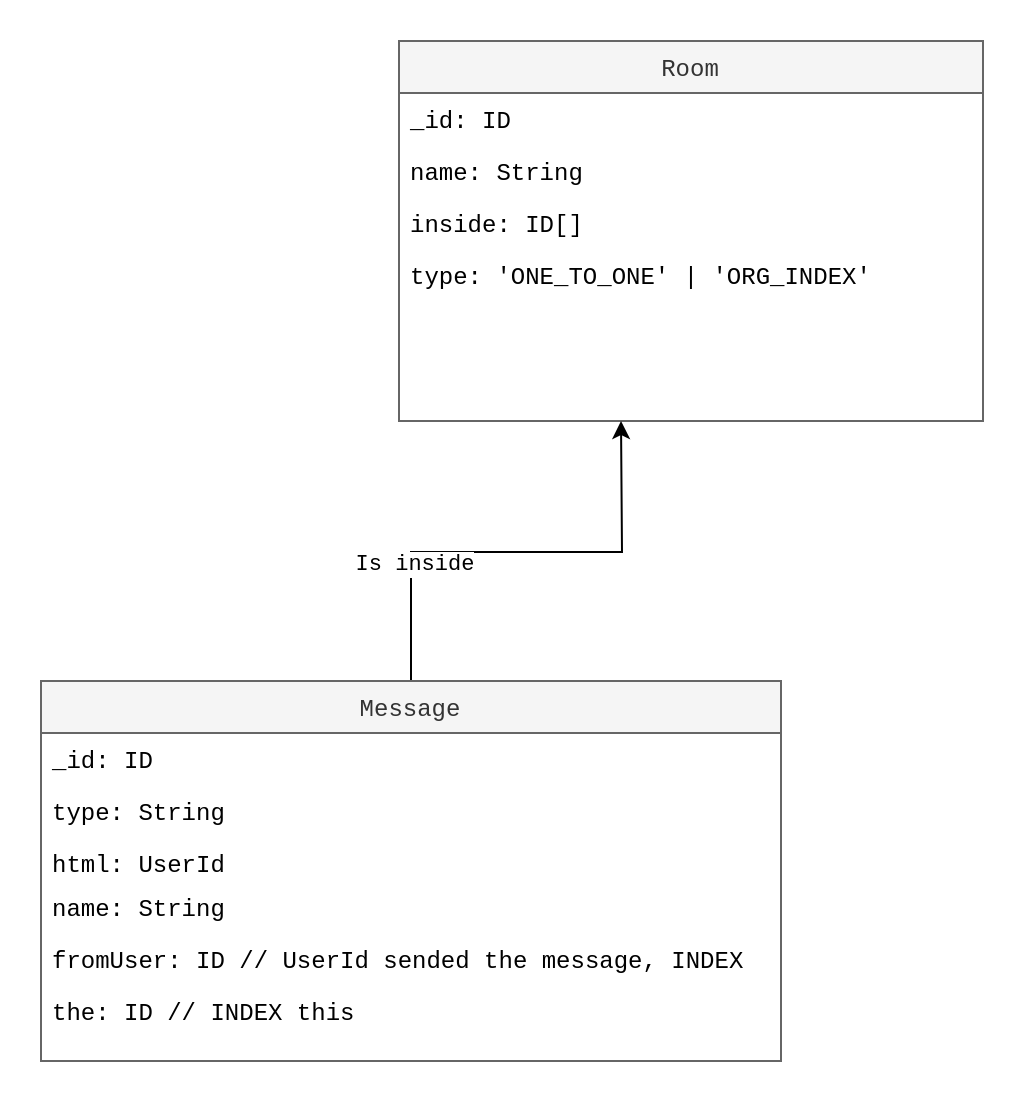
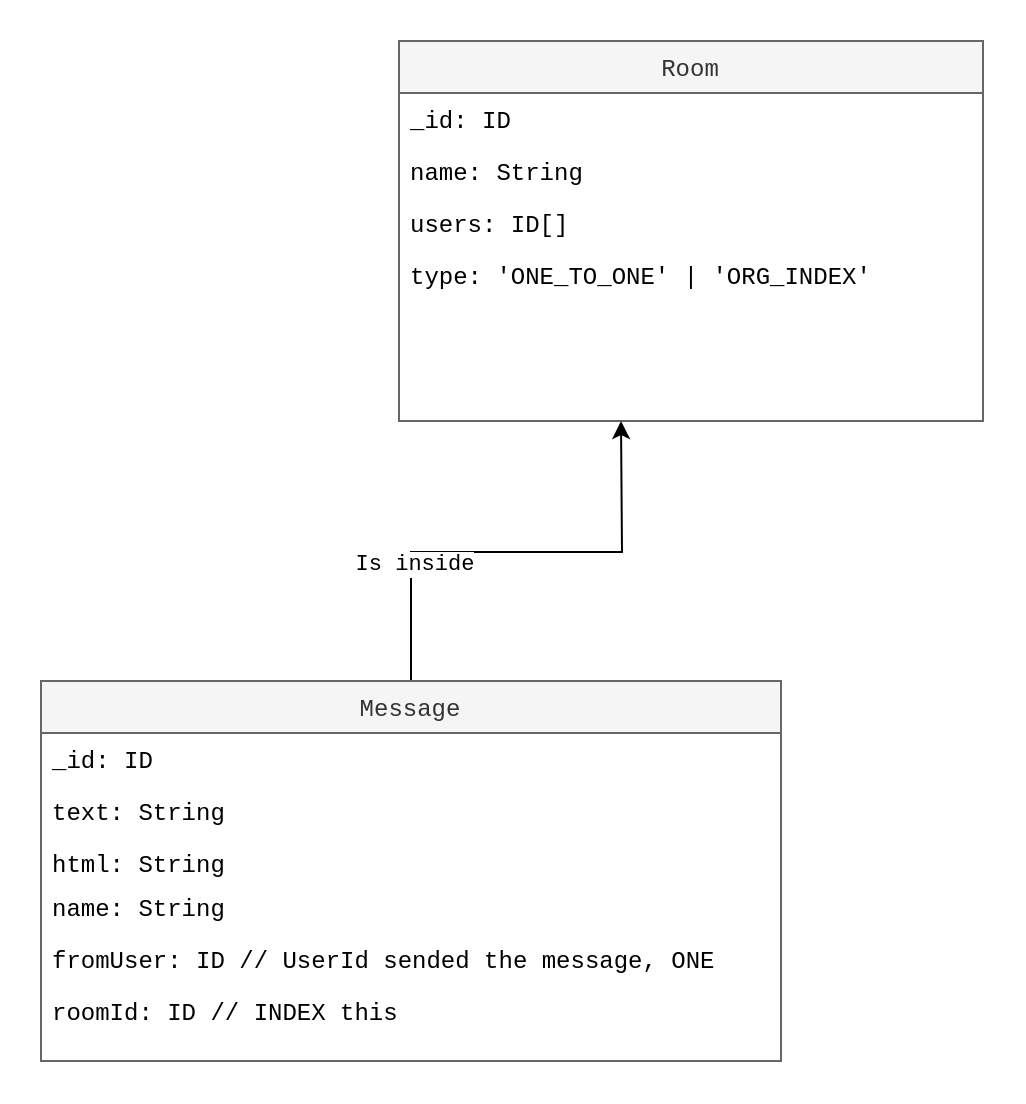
(478, 224) -> (478, 224)
(123, 812) -> (123, 812)
(123, 864) -> (120, 864)
(346, 960) -> (333, 960)
(174, 1012) -> (195, 1012)
